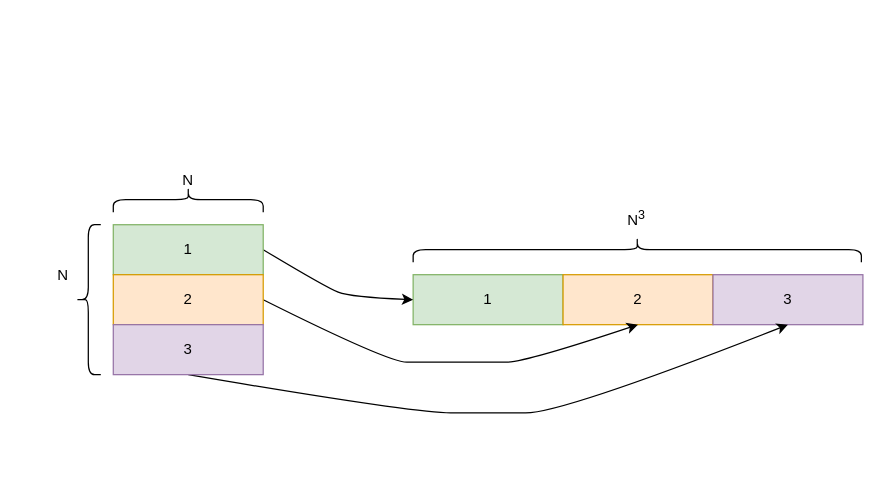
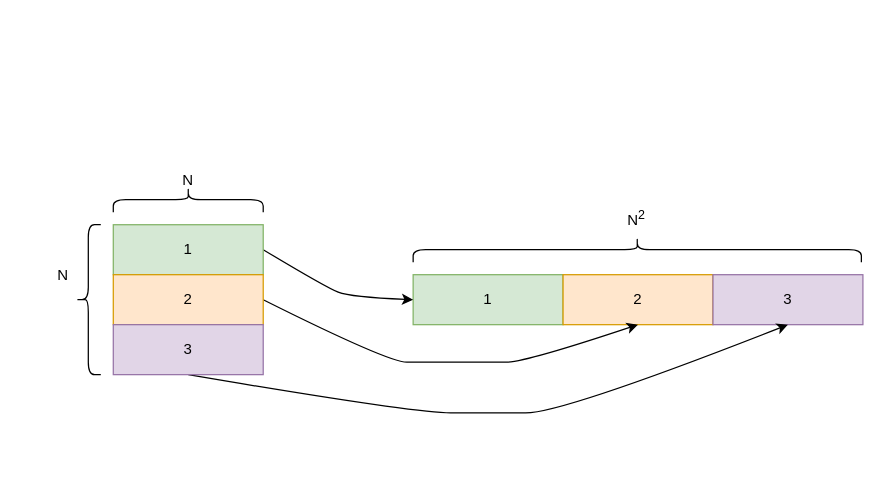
(637, 218) -> (637, 218)
